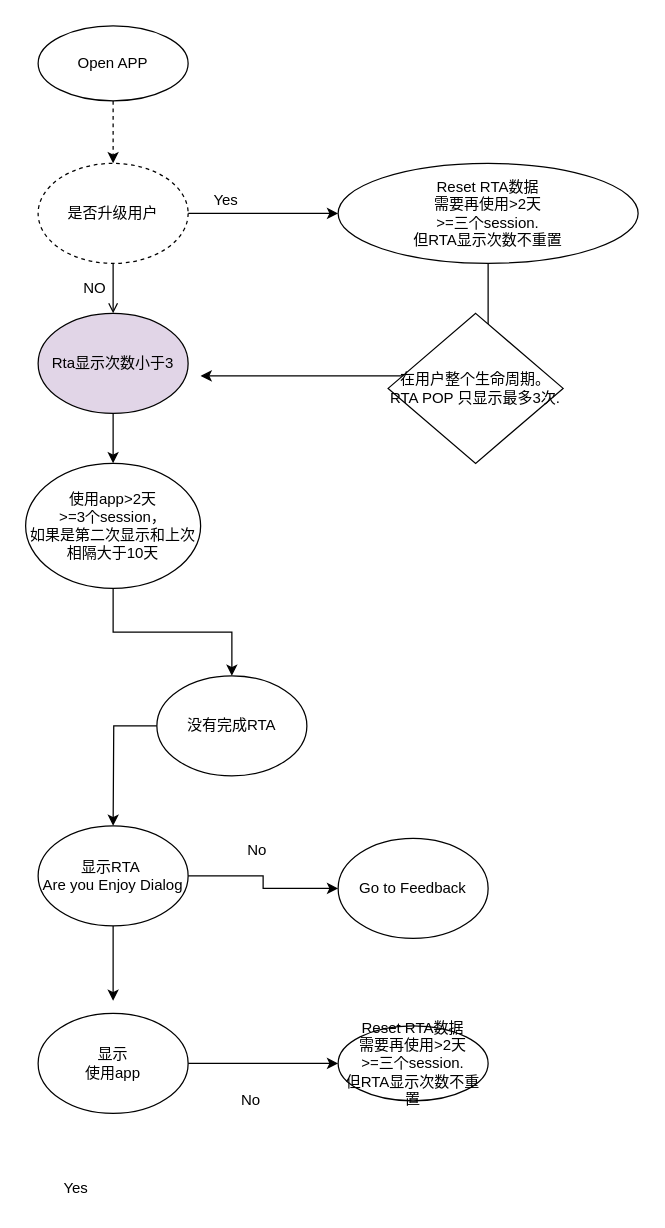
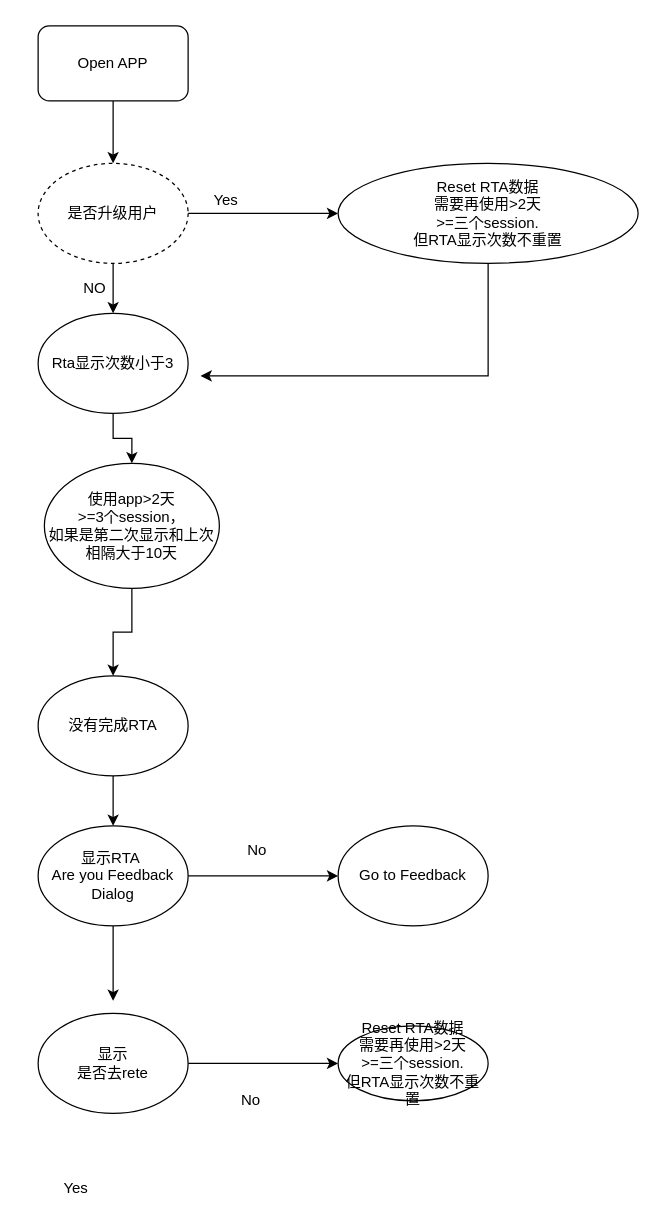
(113, 63) -> (113, 63)
(113, 128) -> (113, 128)
(113, 305) -> (113, 303)
(113, 363) -> (113, 363)
(476, 388) -> none
(113, 526) -> (132, 526)
(232, 726) -> (113, 726)
(113, 876) -> (113, 876)
(413, 888) -> (413, 876)
(113, 1063) -> (113, 1063)
